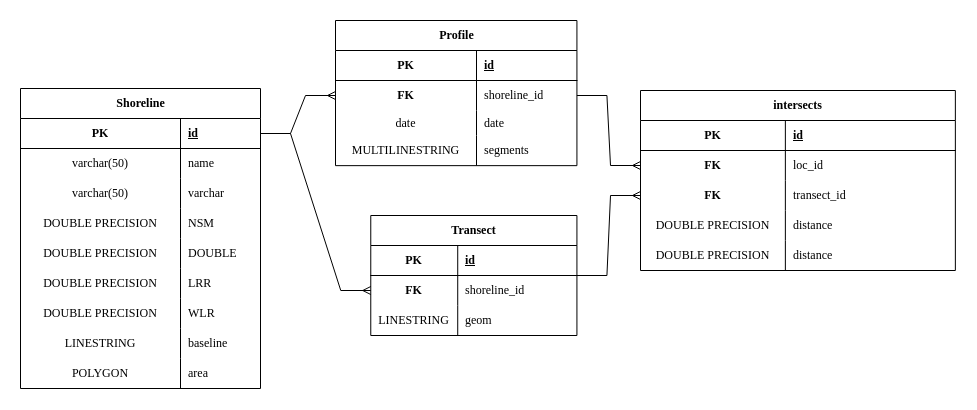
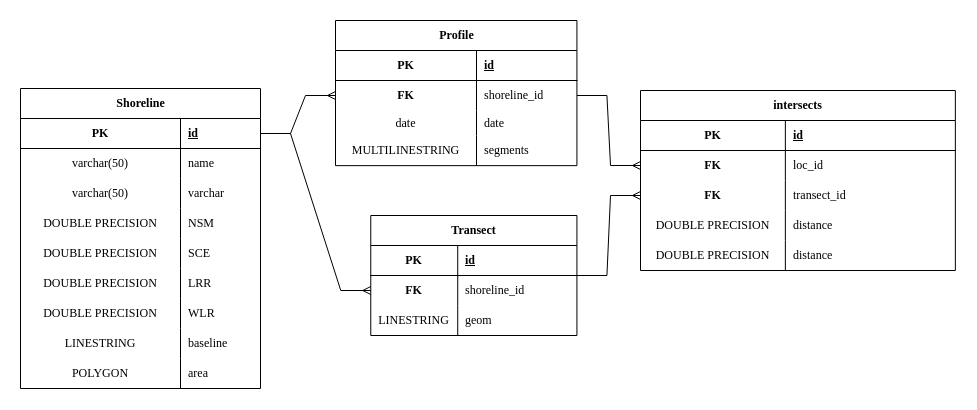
(209, 254) -> (199, 254)
